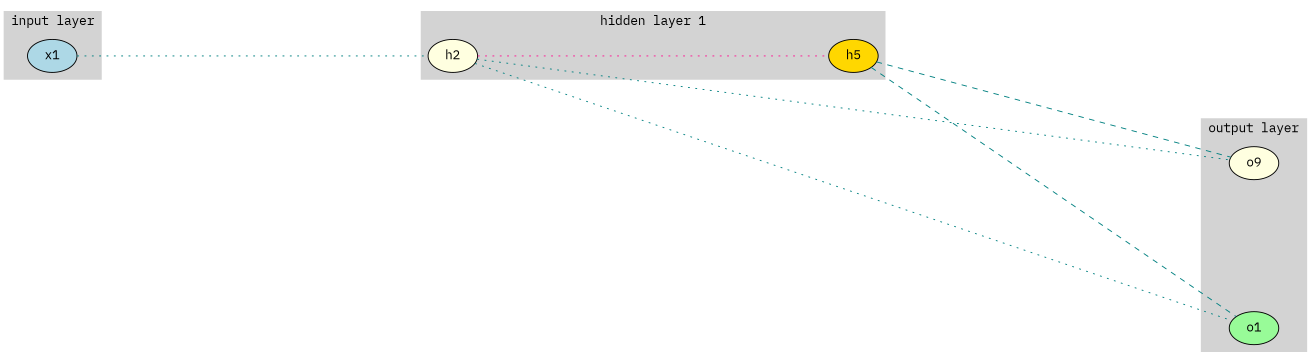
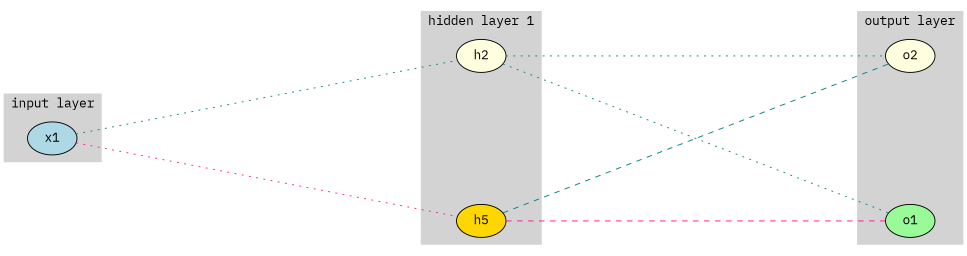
(653, 56) -> (267, 180)
(1254, 163) -> (910, 56)
(1054, 192) -> (696, 221)
